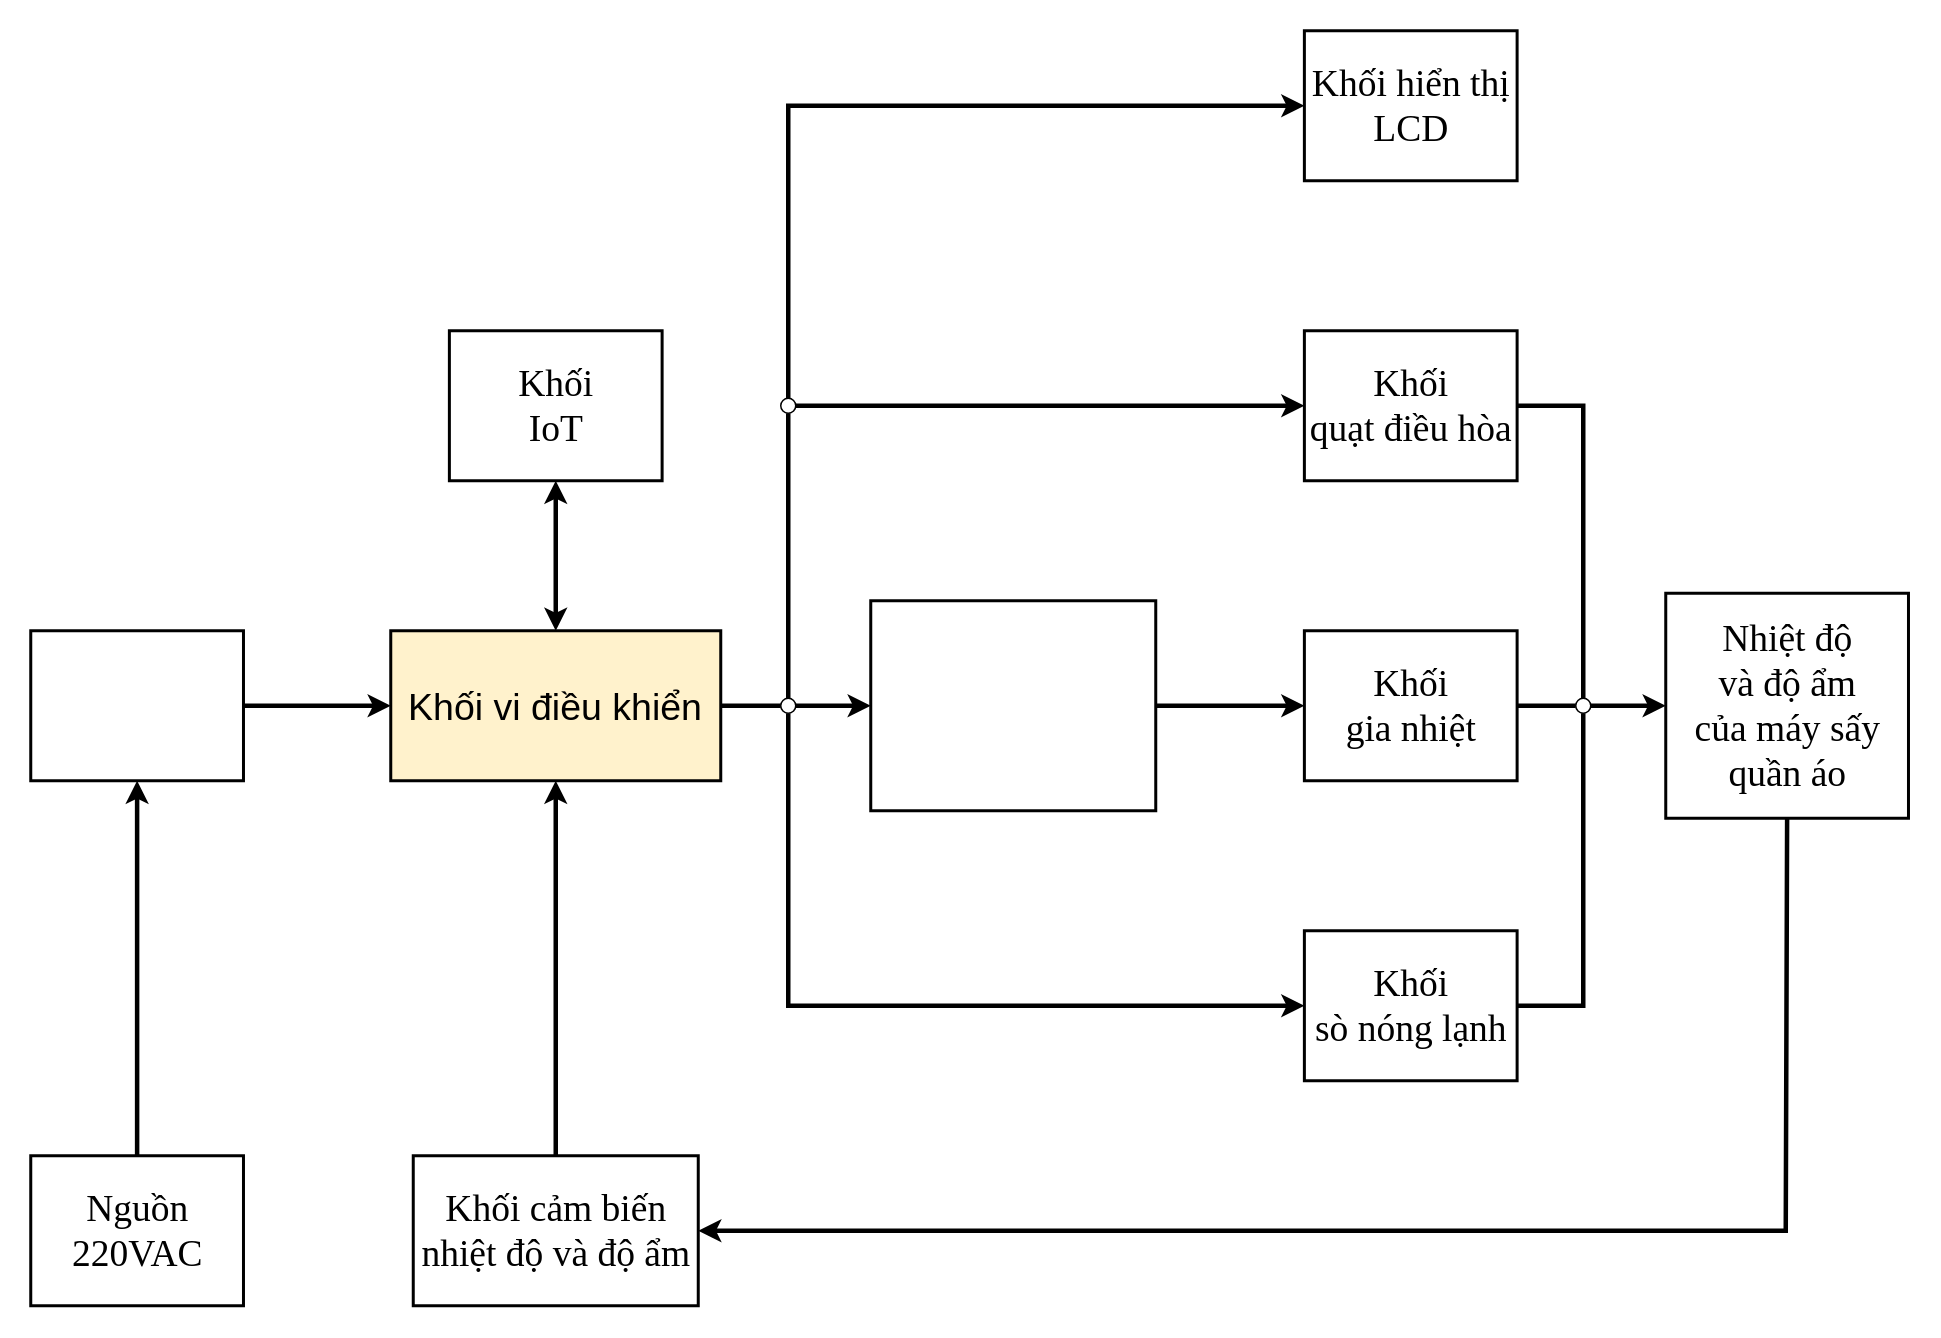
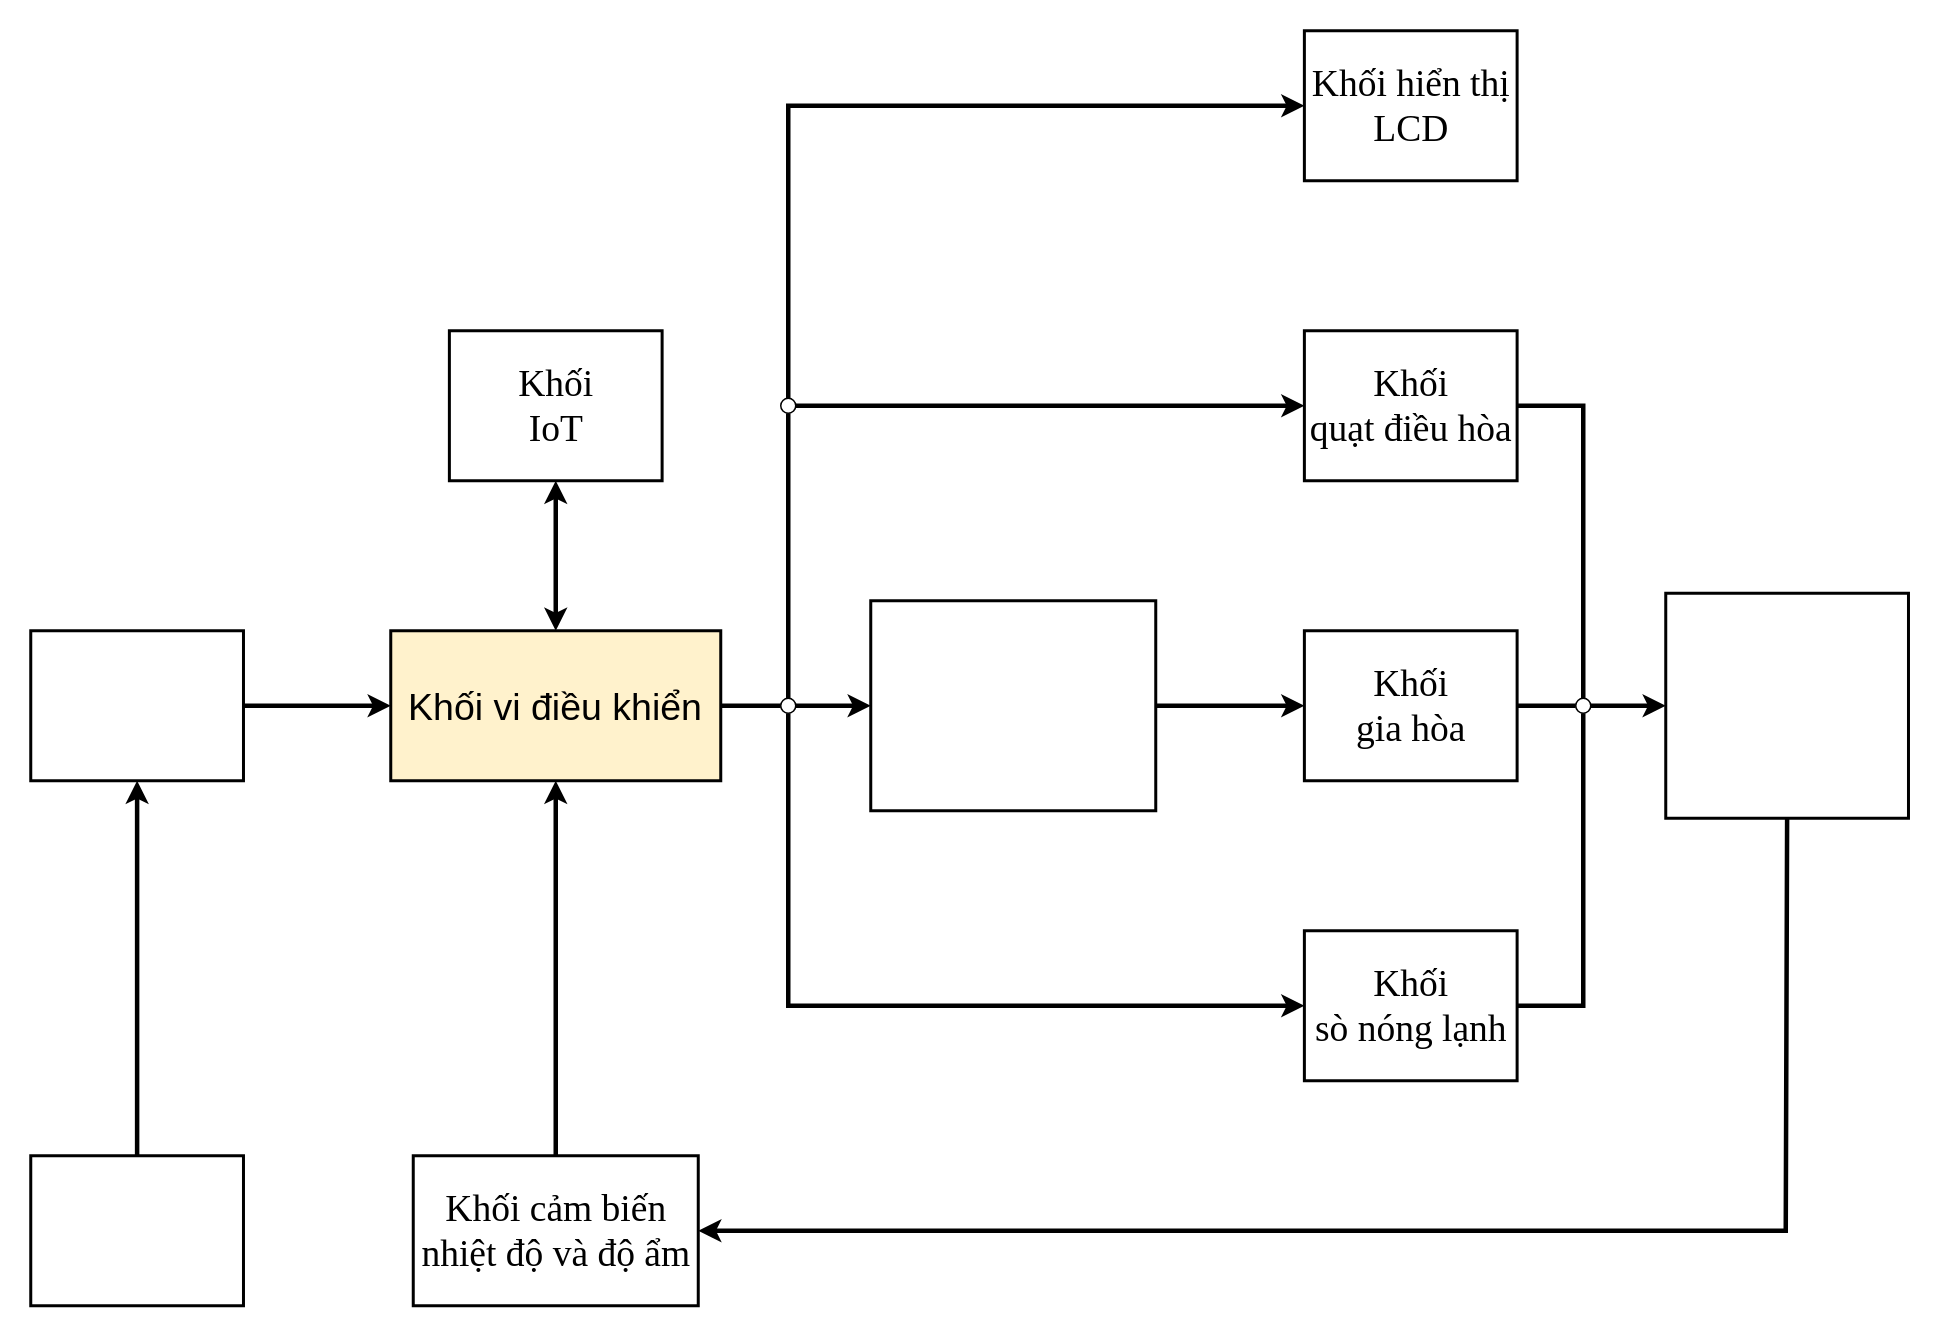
(1412, 706) -> (1412, 706)
(1787, 706) -> none
(137, 1231) -> none
